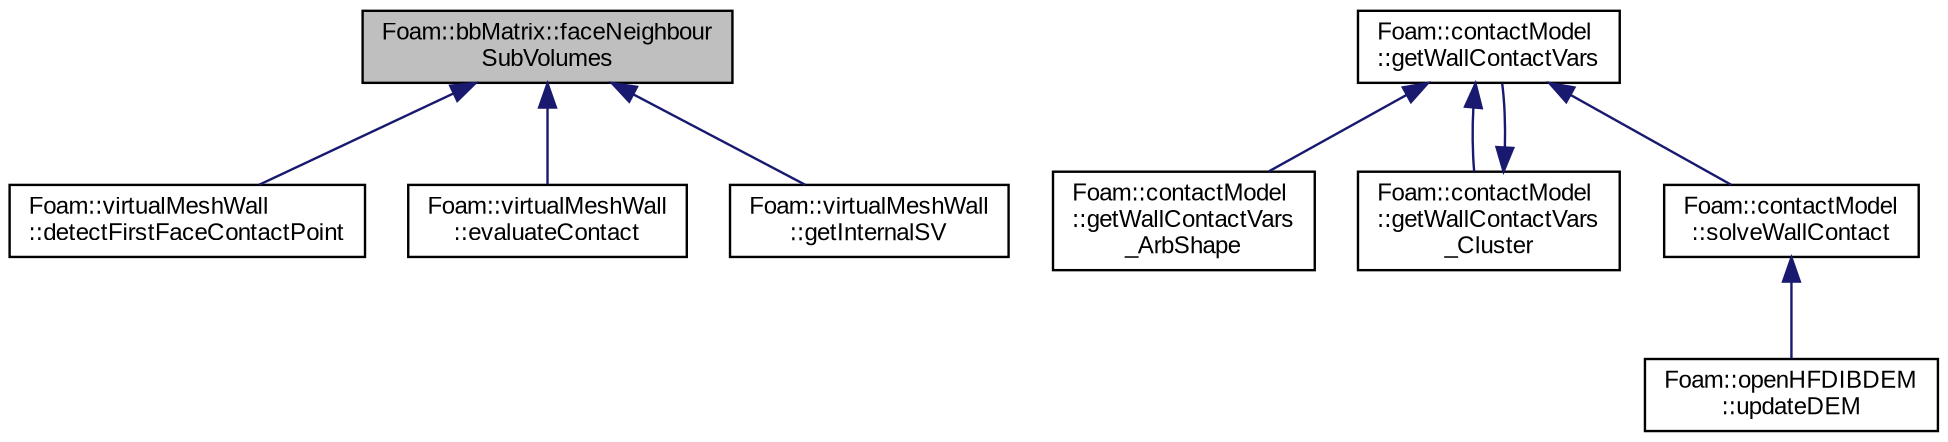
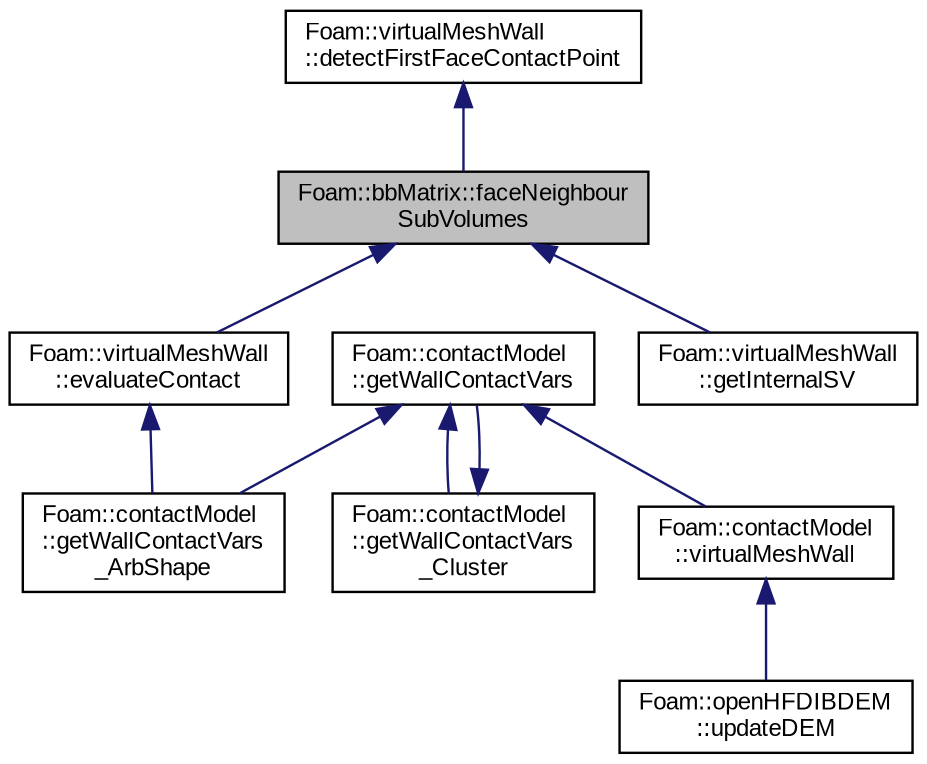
(356, 139) -> (463, 140)
(1791, 221) -> (766, 543)
none -> (151, 462)
